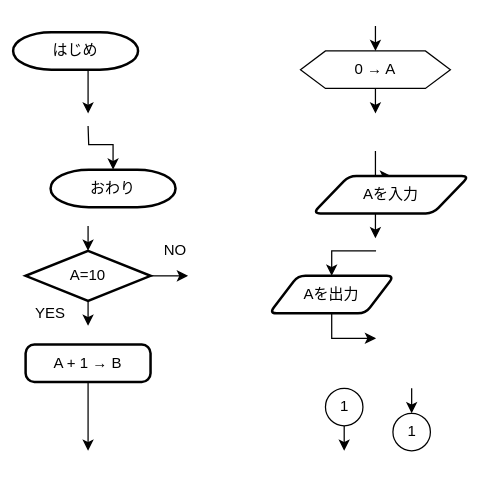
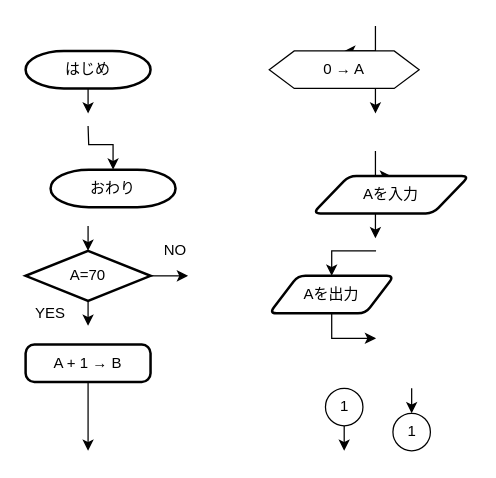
(76, 51) -> (88, 69)
(376, 69) -> (344, 69)
(88, 276) -> (88, 276)
